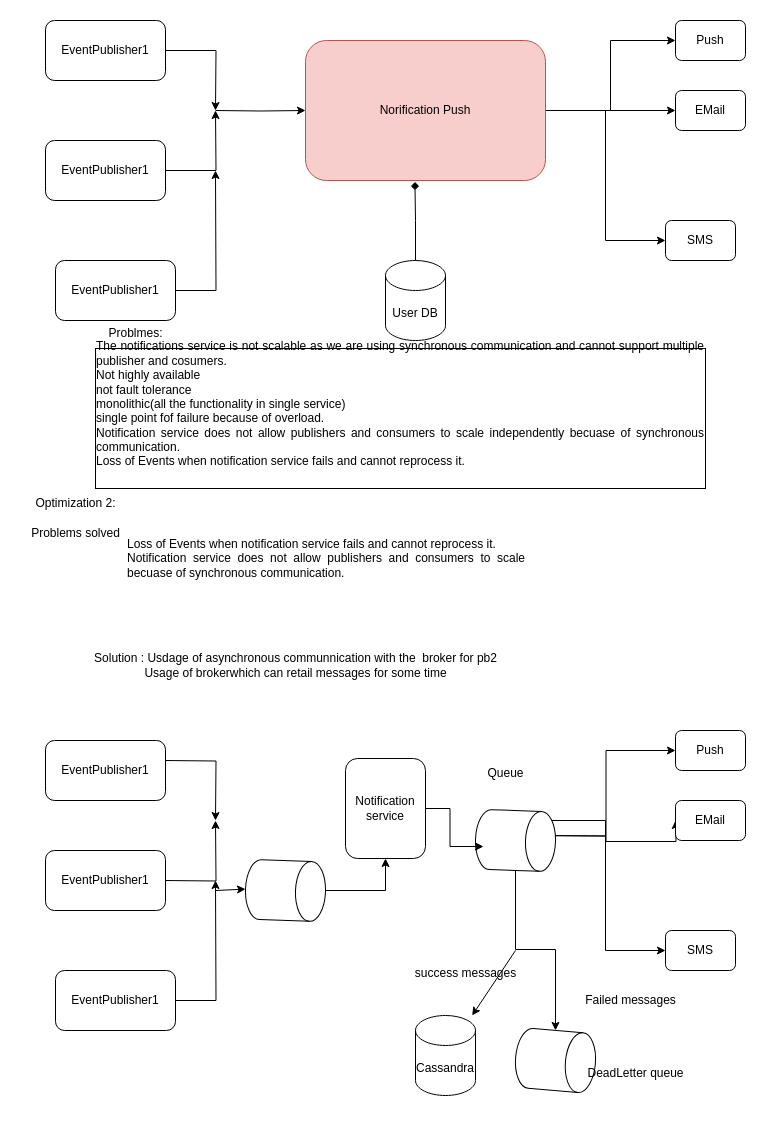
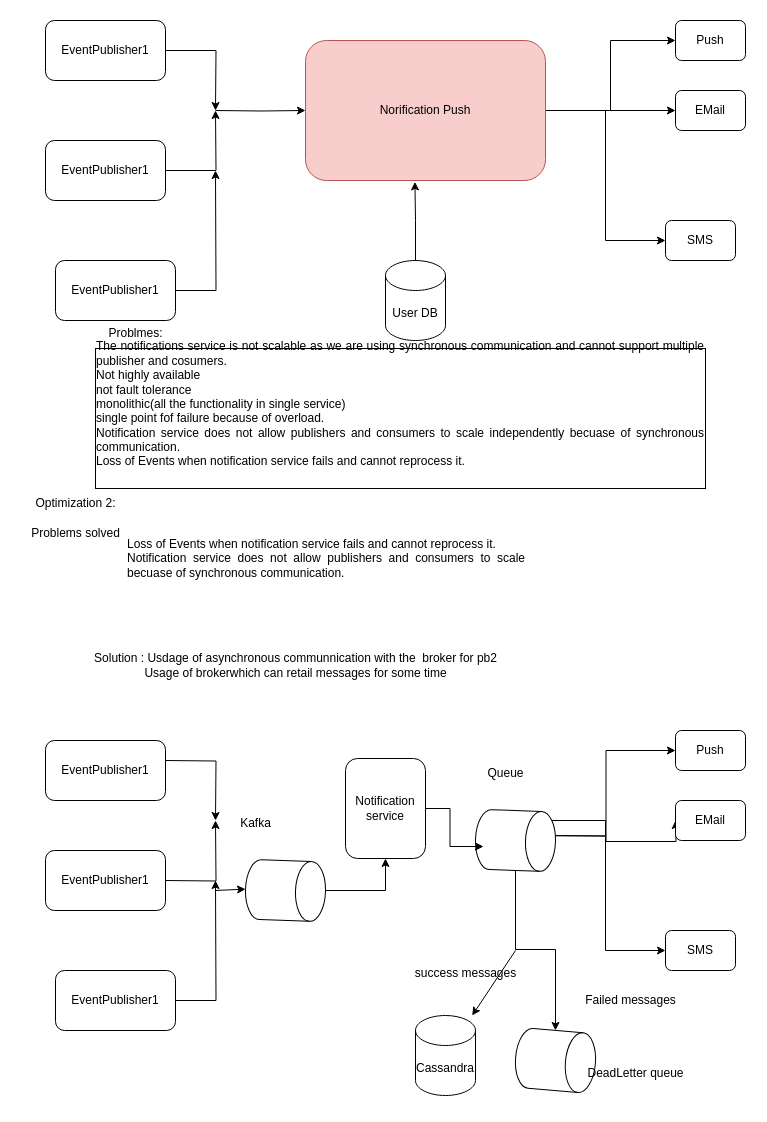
(415, 191) -> (415, 190)
none -> (256, 824)
